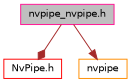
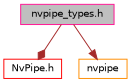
(67, 14) -> (67, 14)
